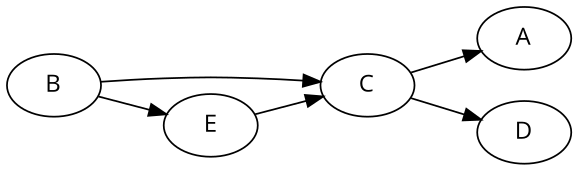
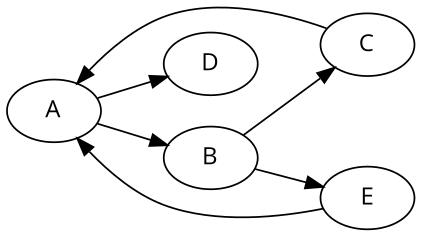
(438, 106) -> (124, 90)
(281, 108) -> (197, 214)
none -> (124, 132)
